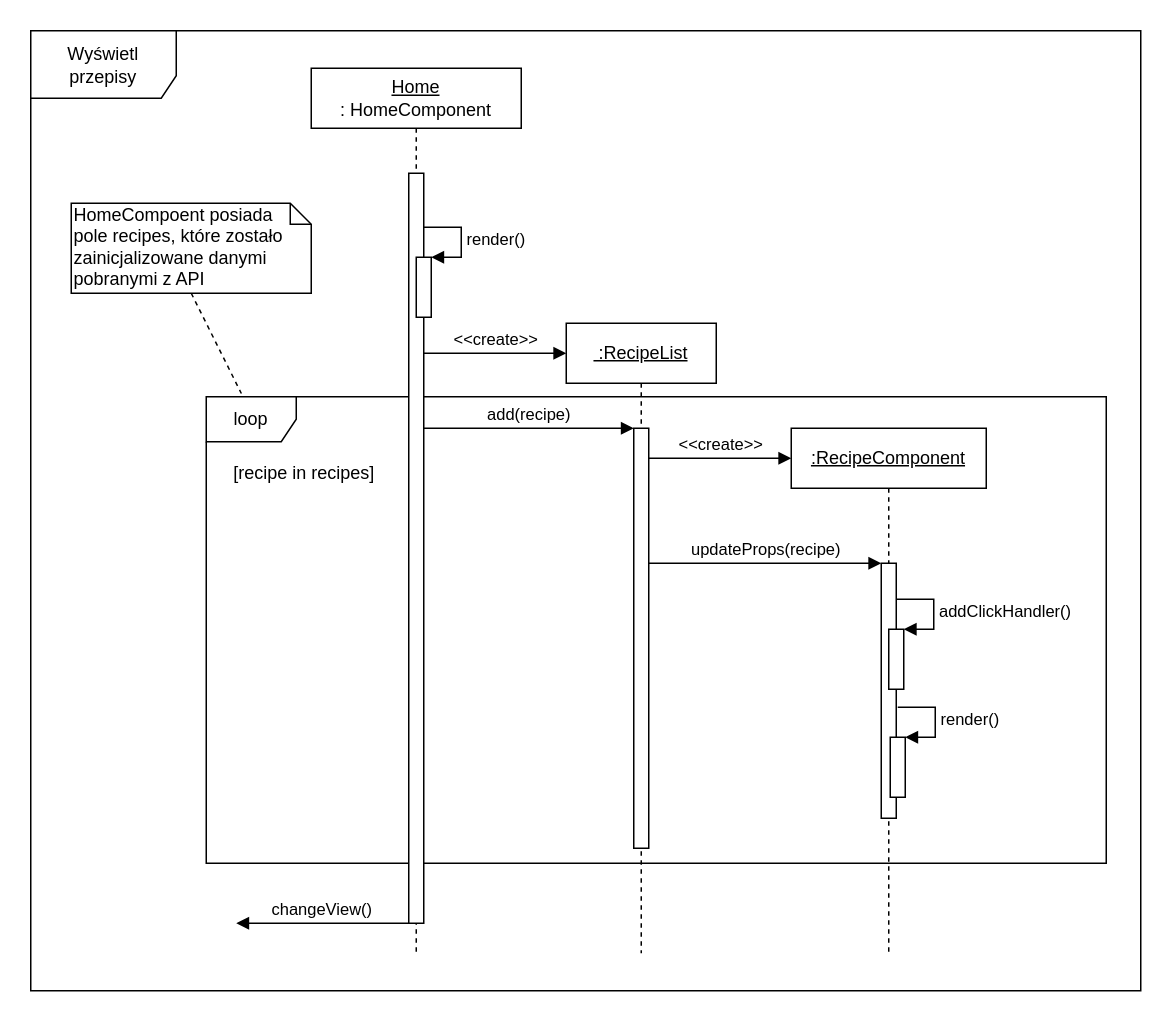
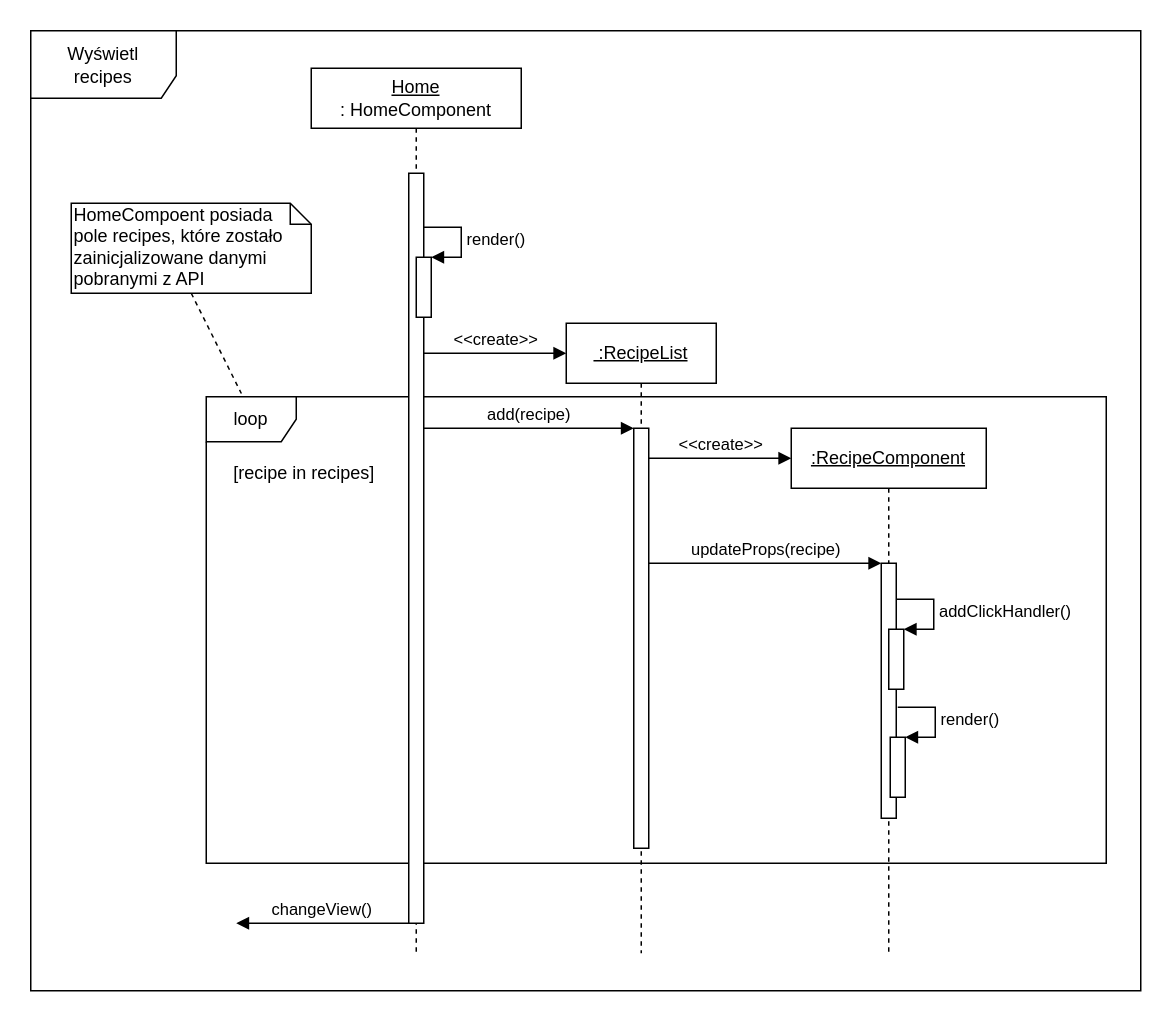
(104, 65) -> (104, 65)
